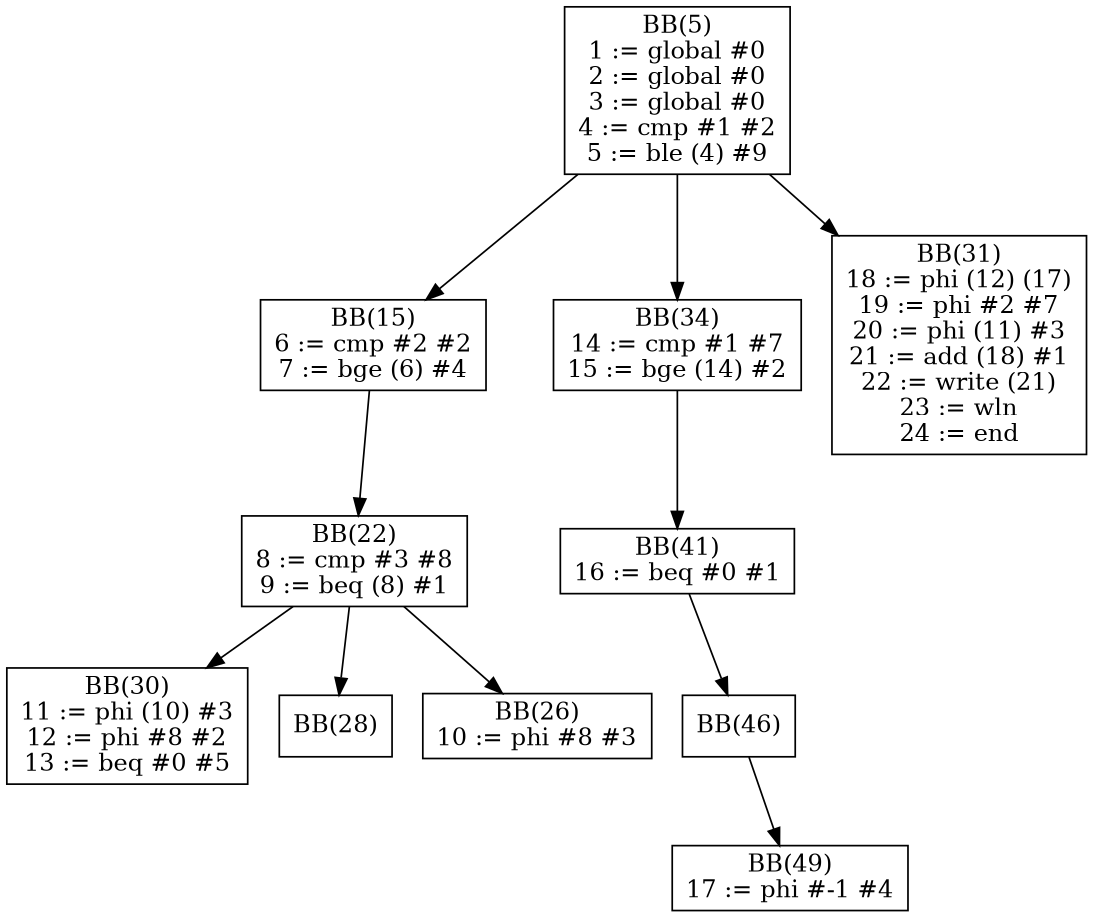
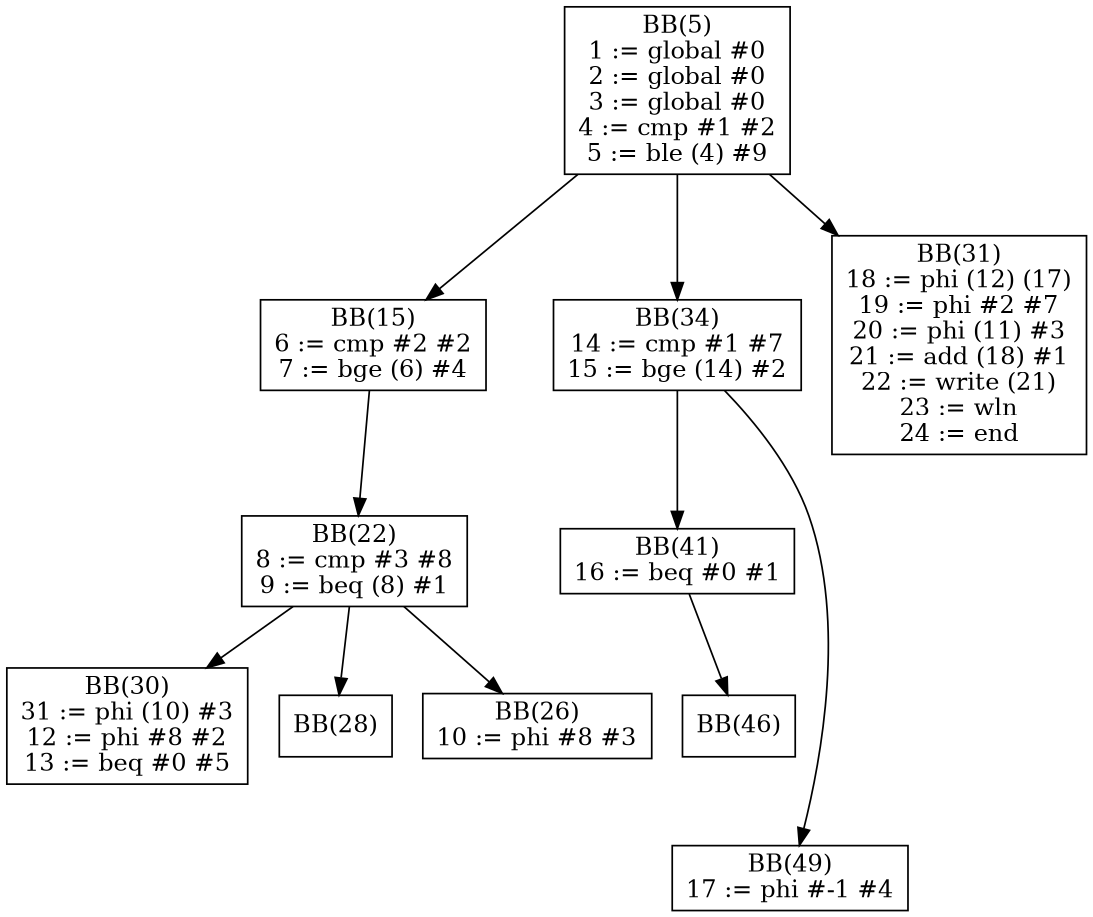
(127, 726) -> (127, 726)
(761, 793) -> (826, 596)
